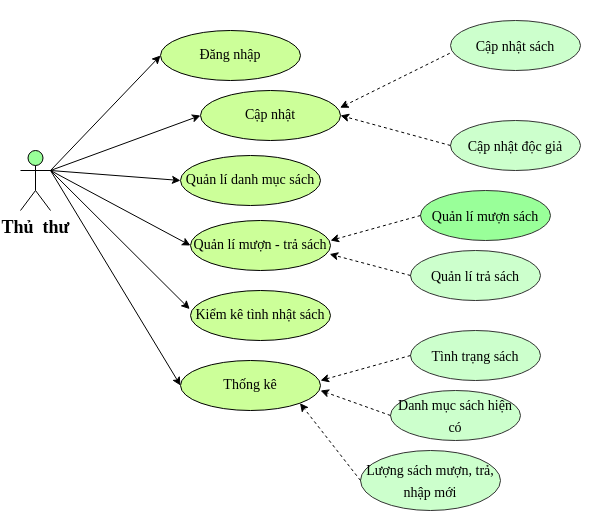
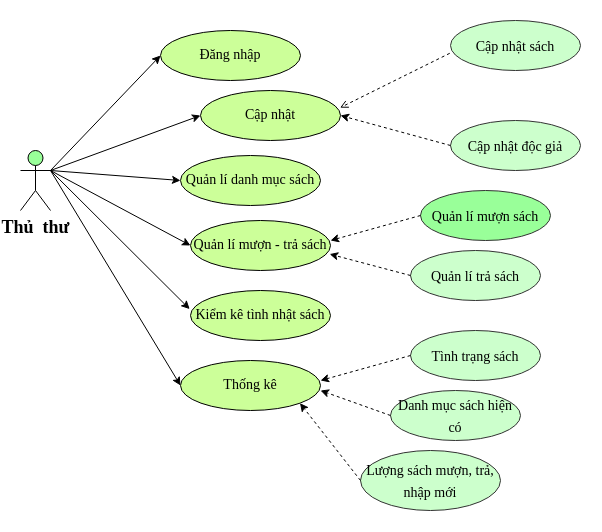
(348, 104) -> (346, 105)
